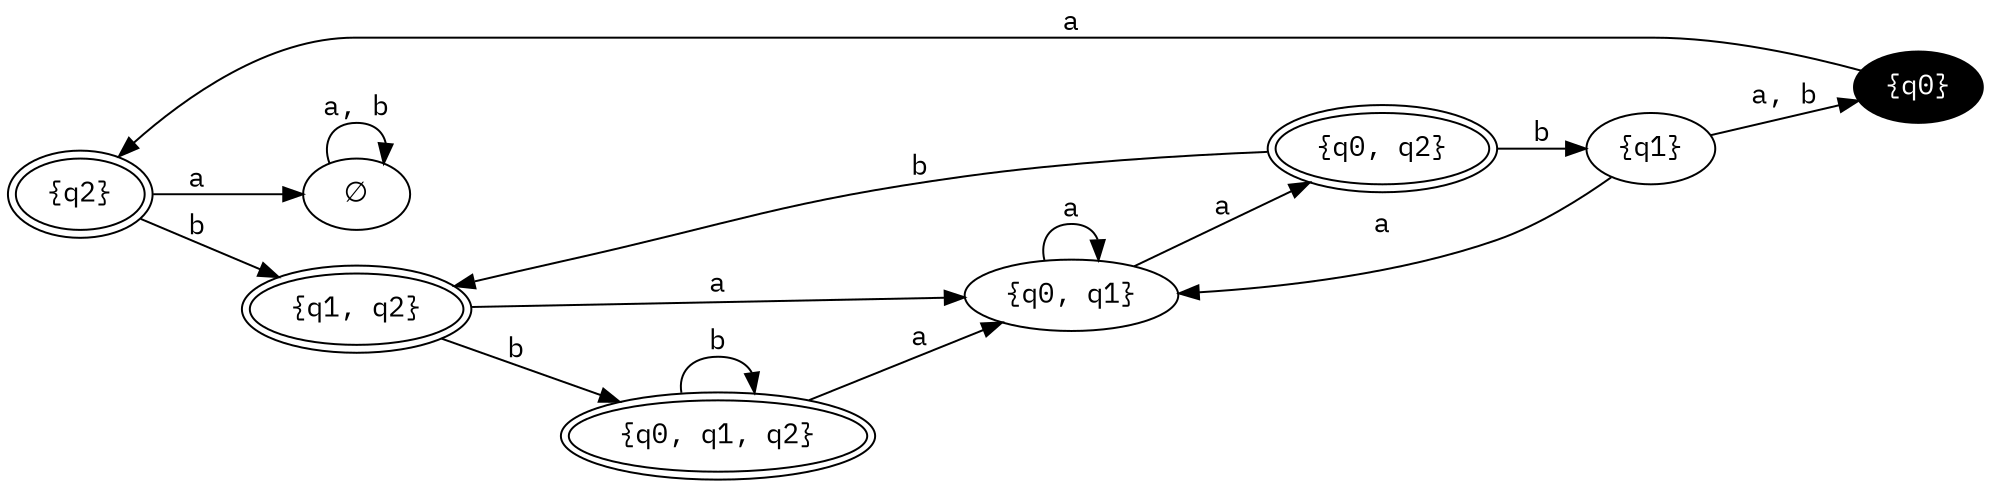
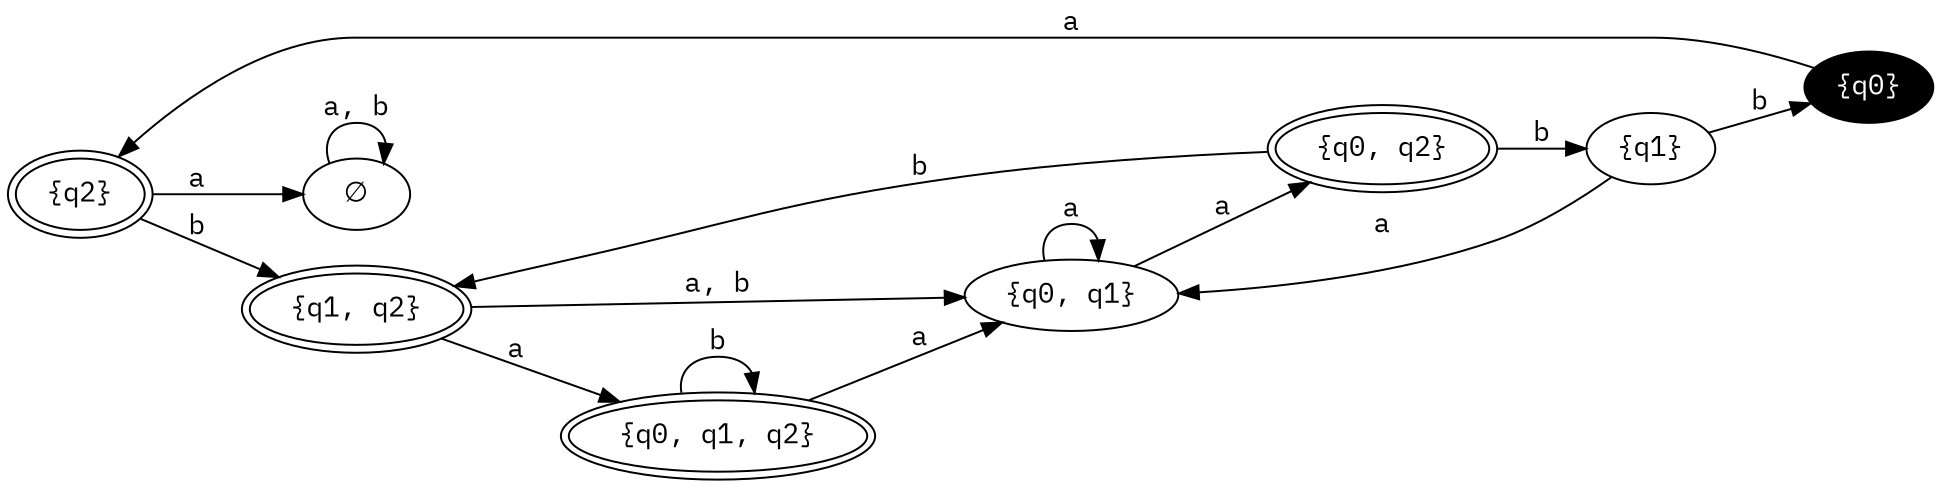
(1785, 96) -> (1760, 102)
(718, 284) -> (718, 284)
(516, 350) -> (516, 350)
